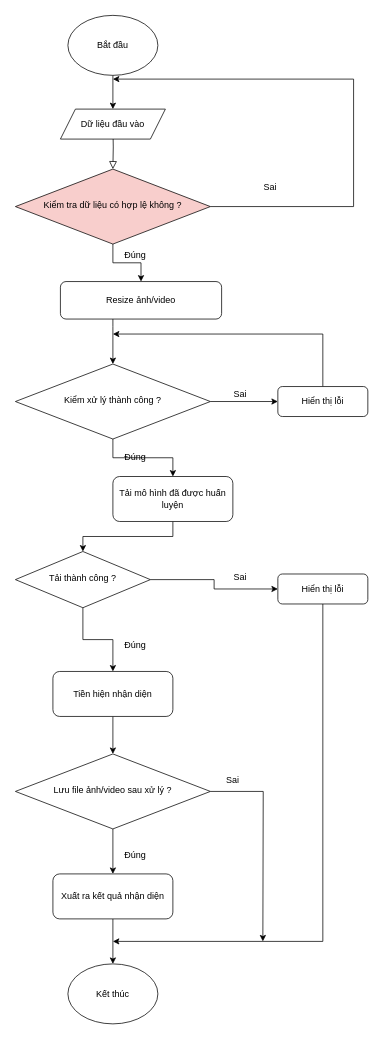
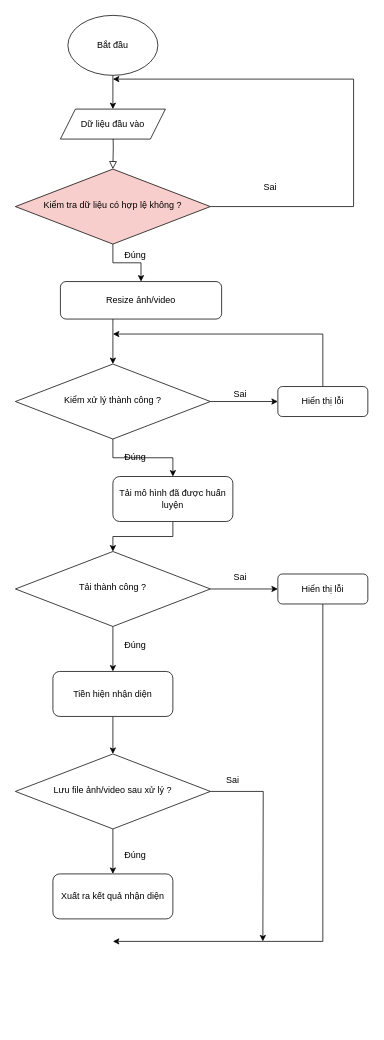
(83, 580) -> (113, 589)
(113, 957) -> none
(113, 994) -> none
